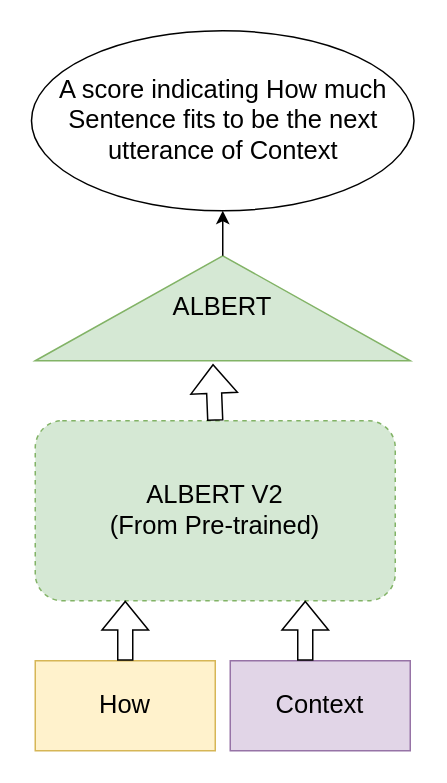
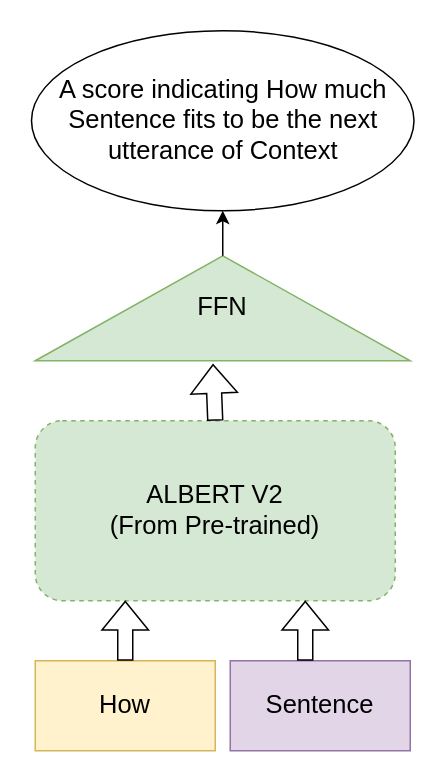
(223, 308) -> (223, 308)
(320, 706) -> (320, 706)
